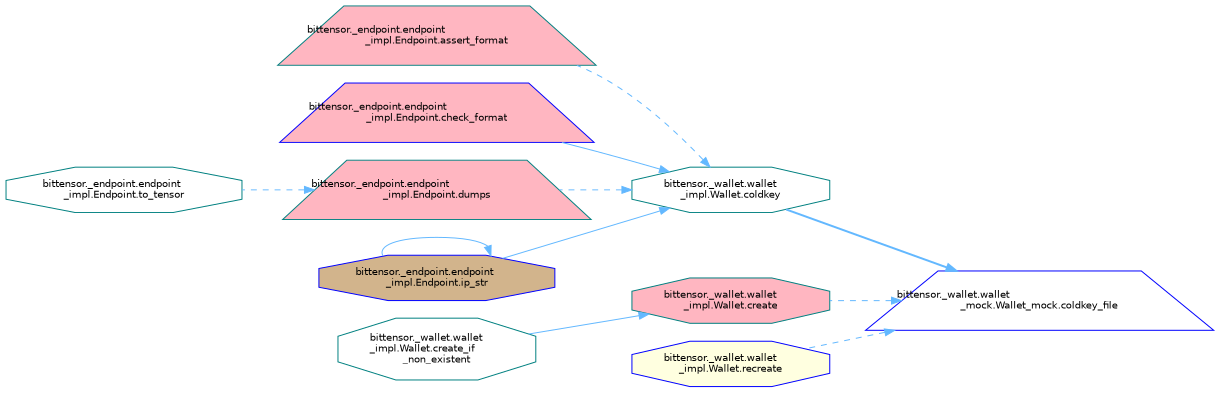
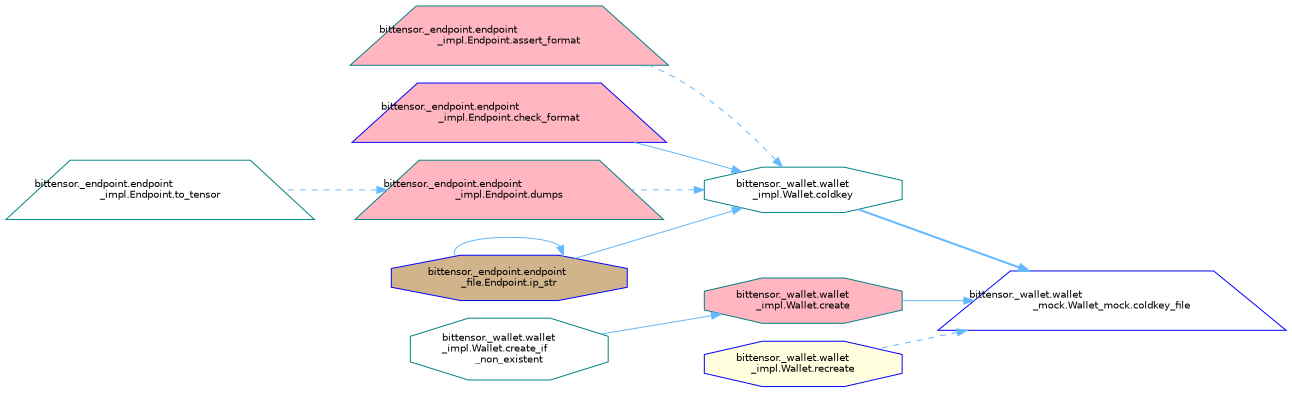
(124, 190) -> (160, 190)
(437, 278) -> (509, 278)
(861, 301) -> (933, 301)
